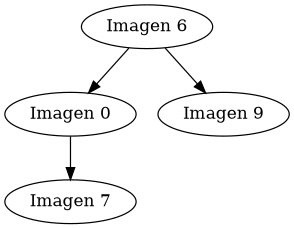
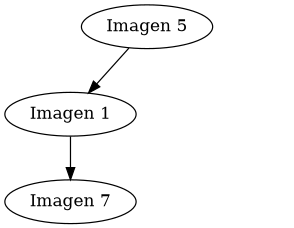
(147, 27) -> (147, 27)
(70, 114) -> (70, 114)
(224, 114) -> none
